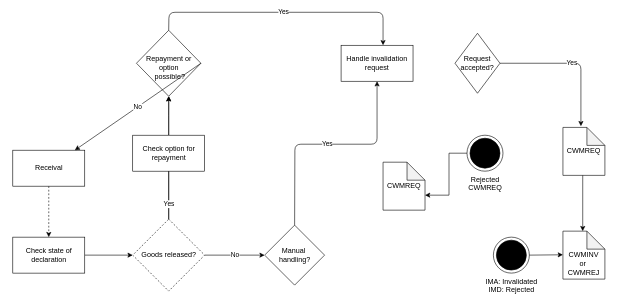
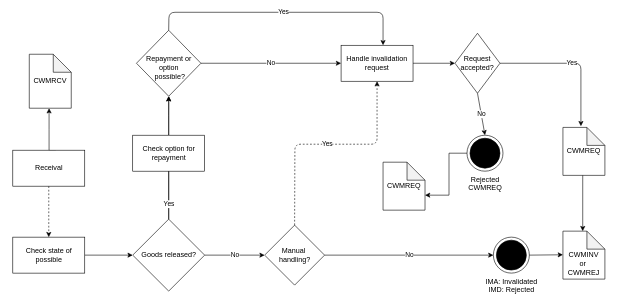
none -> (449, 63)
none -> (50, 81)
(139, 106) -> (270, 63)
none -> (49, 113)
none -> (481, 113)
(295, 172) -> (295, 172)
(49, 255) -> (49, 255)
(169, 255) -> (169, 255)
none -> (409, 255)
